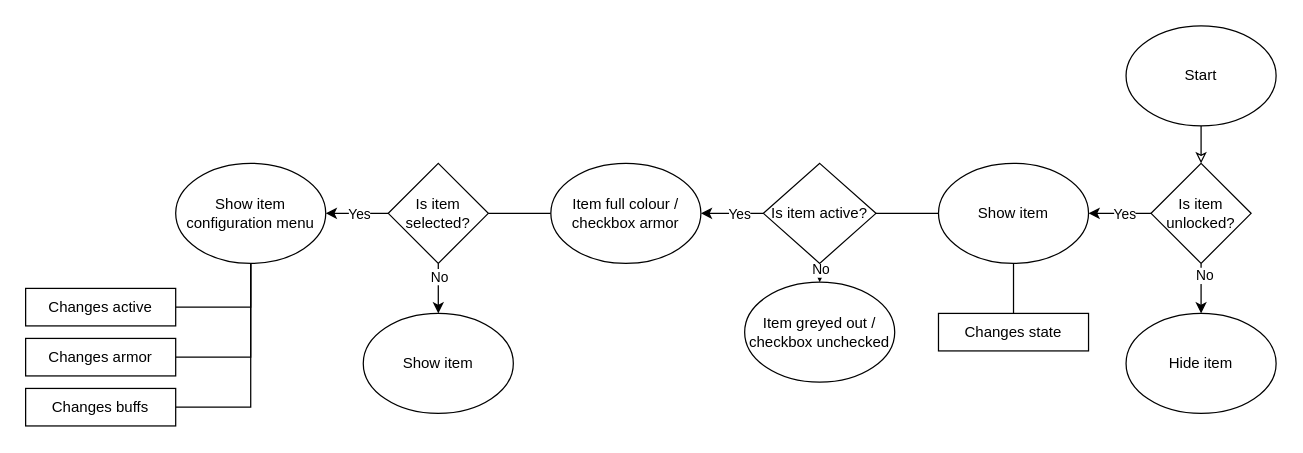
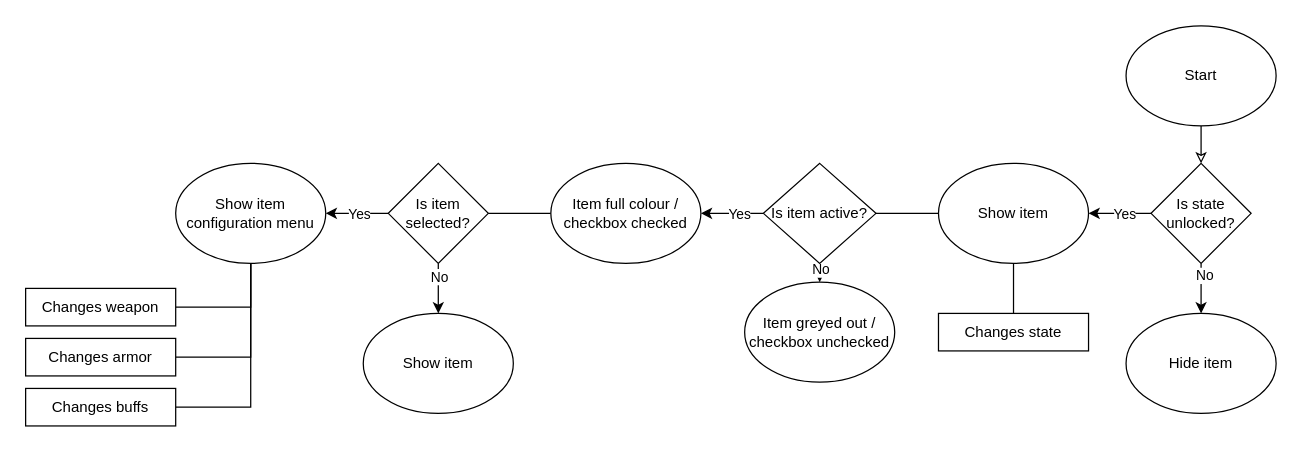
(626, 213) -> (626, 213)
(1201, 213) -> (1201, 213)
(101, 307) -> (101, 307)
